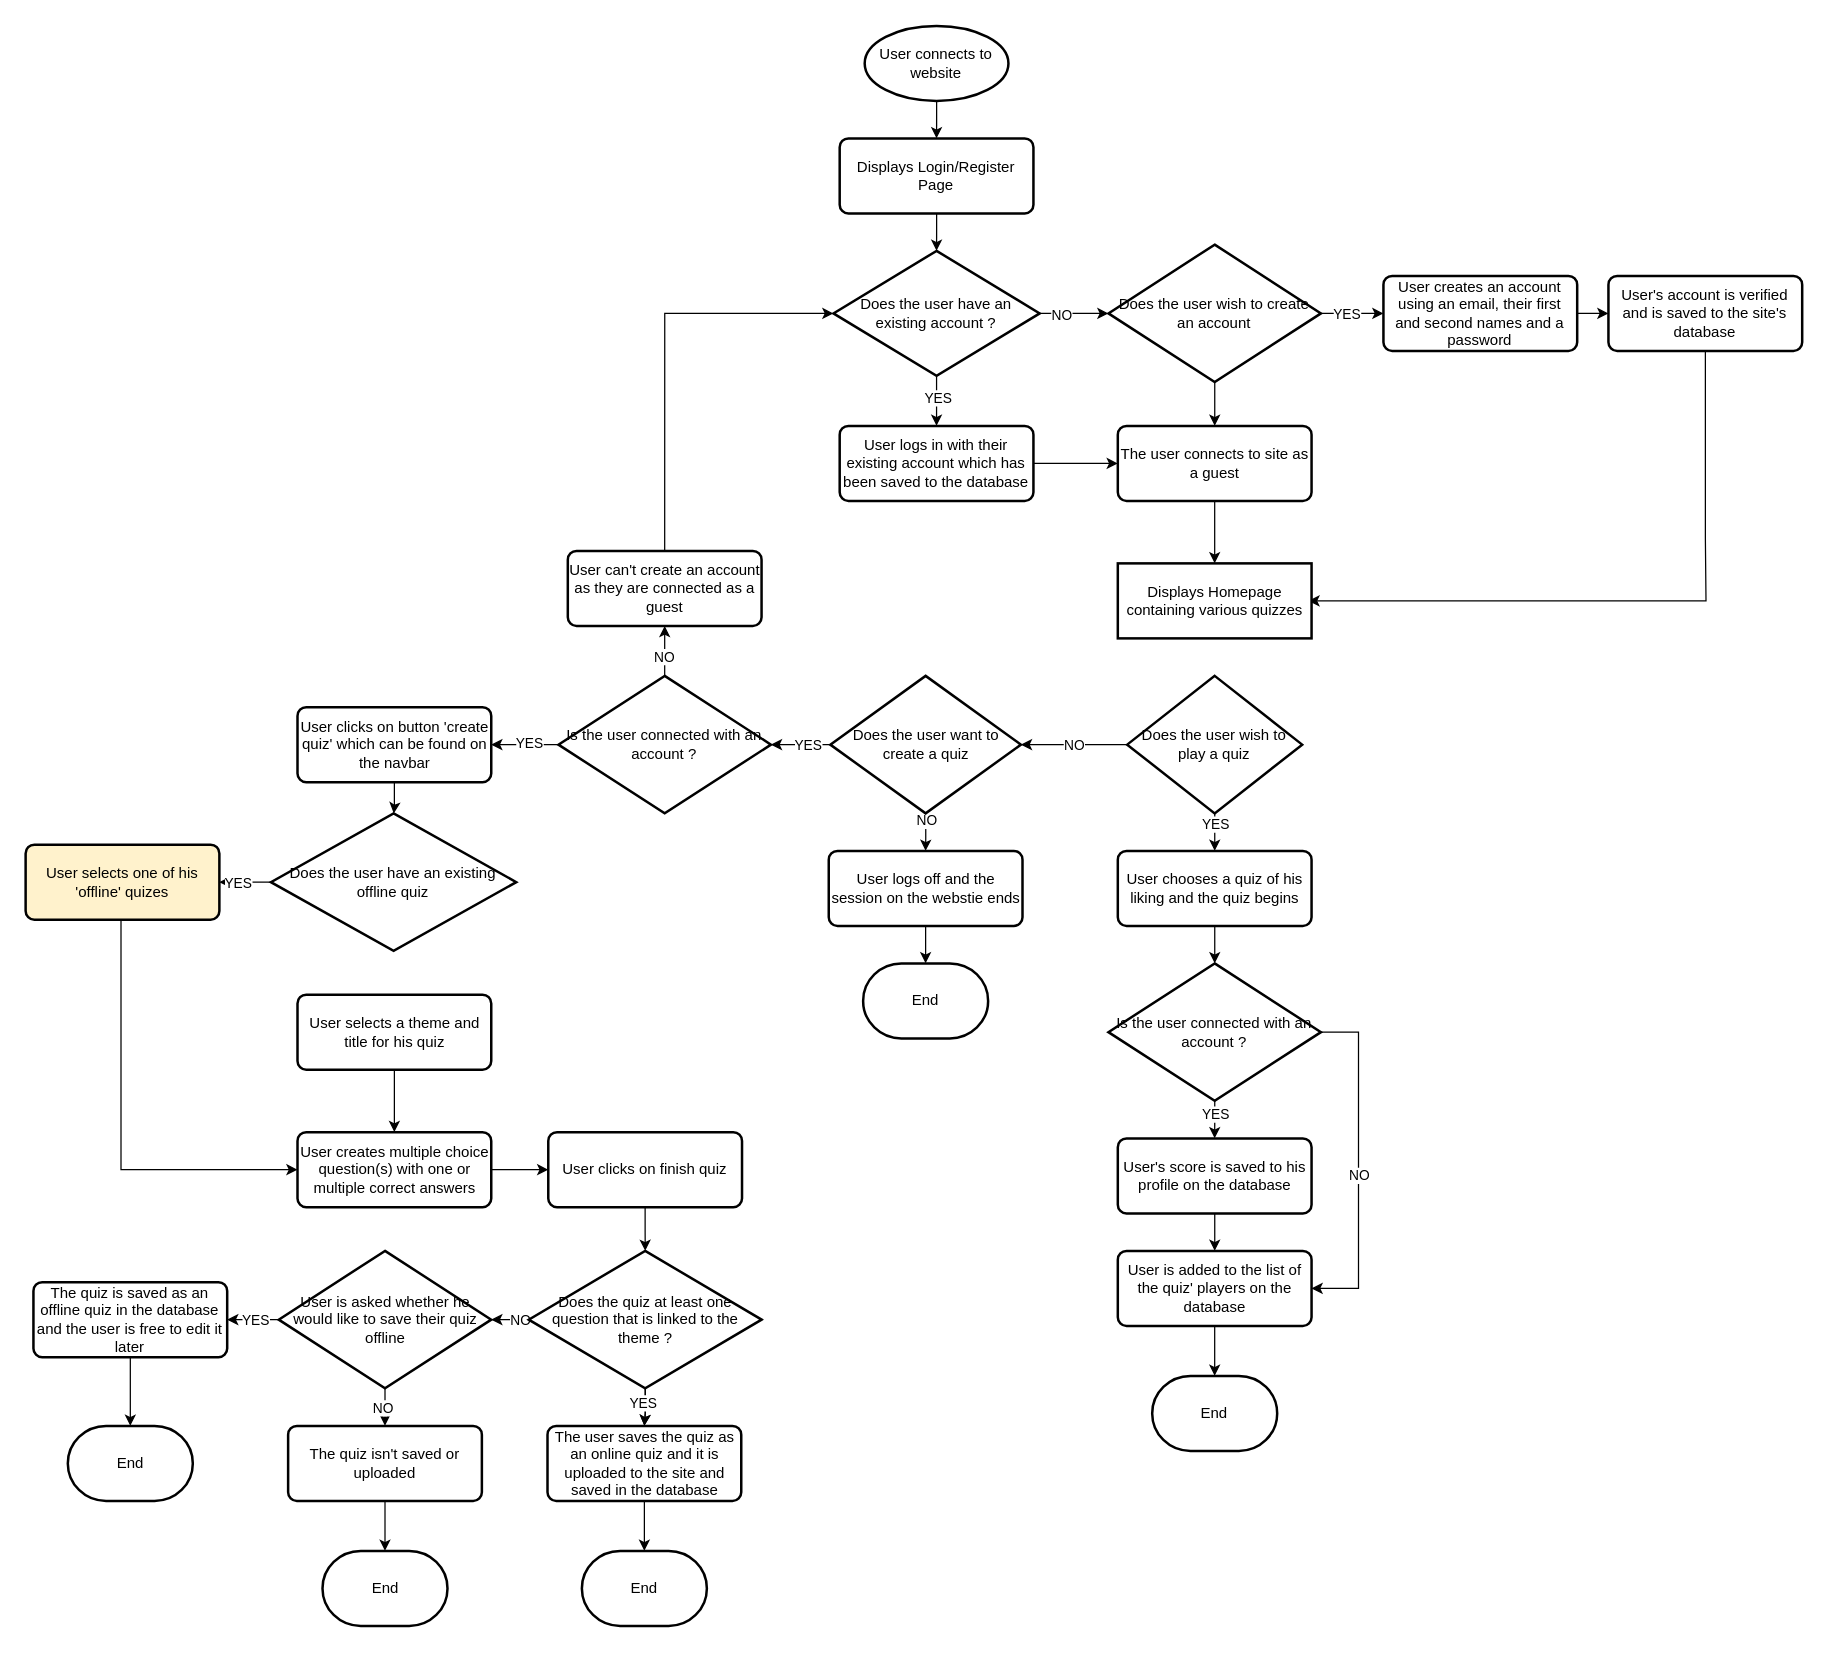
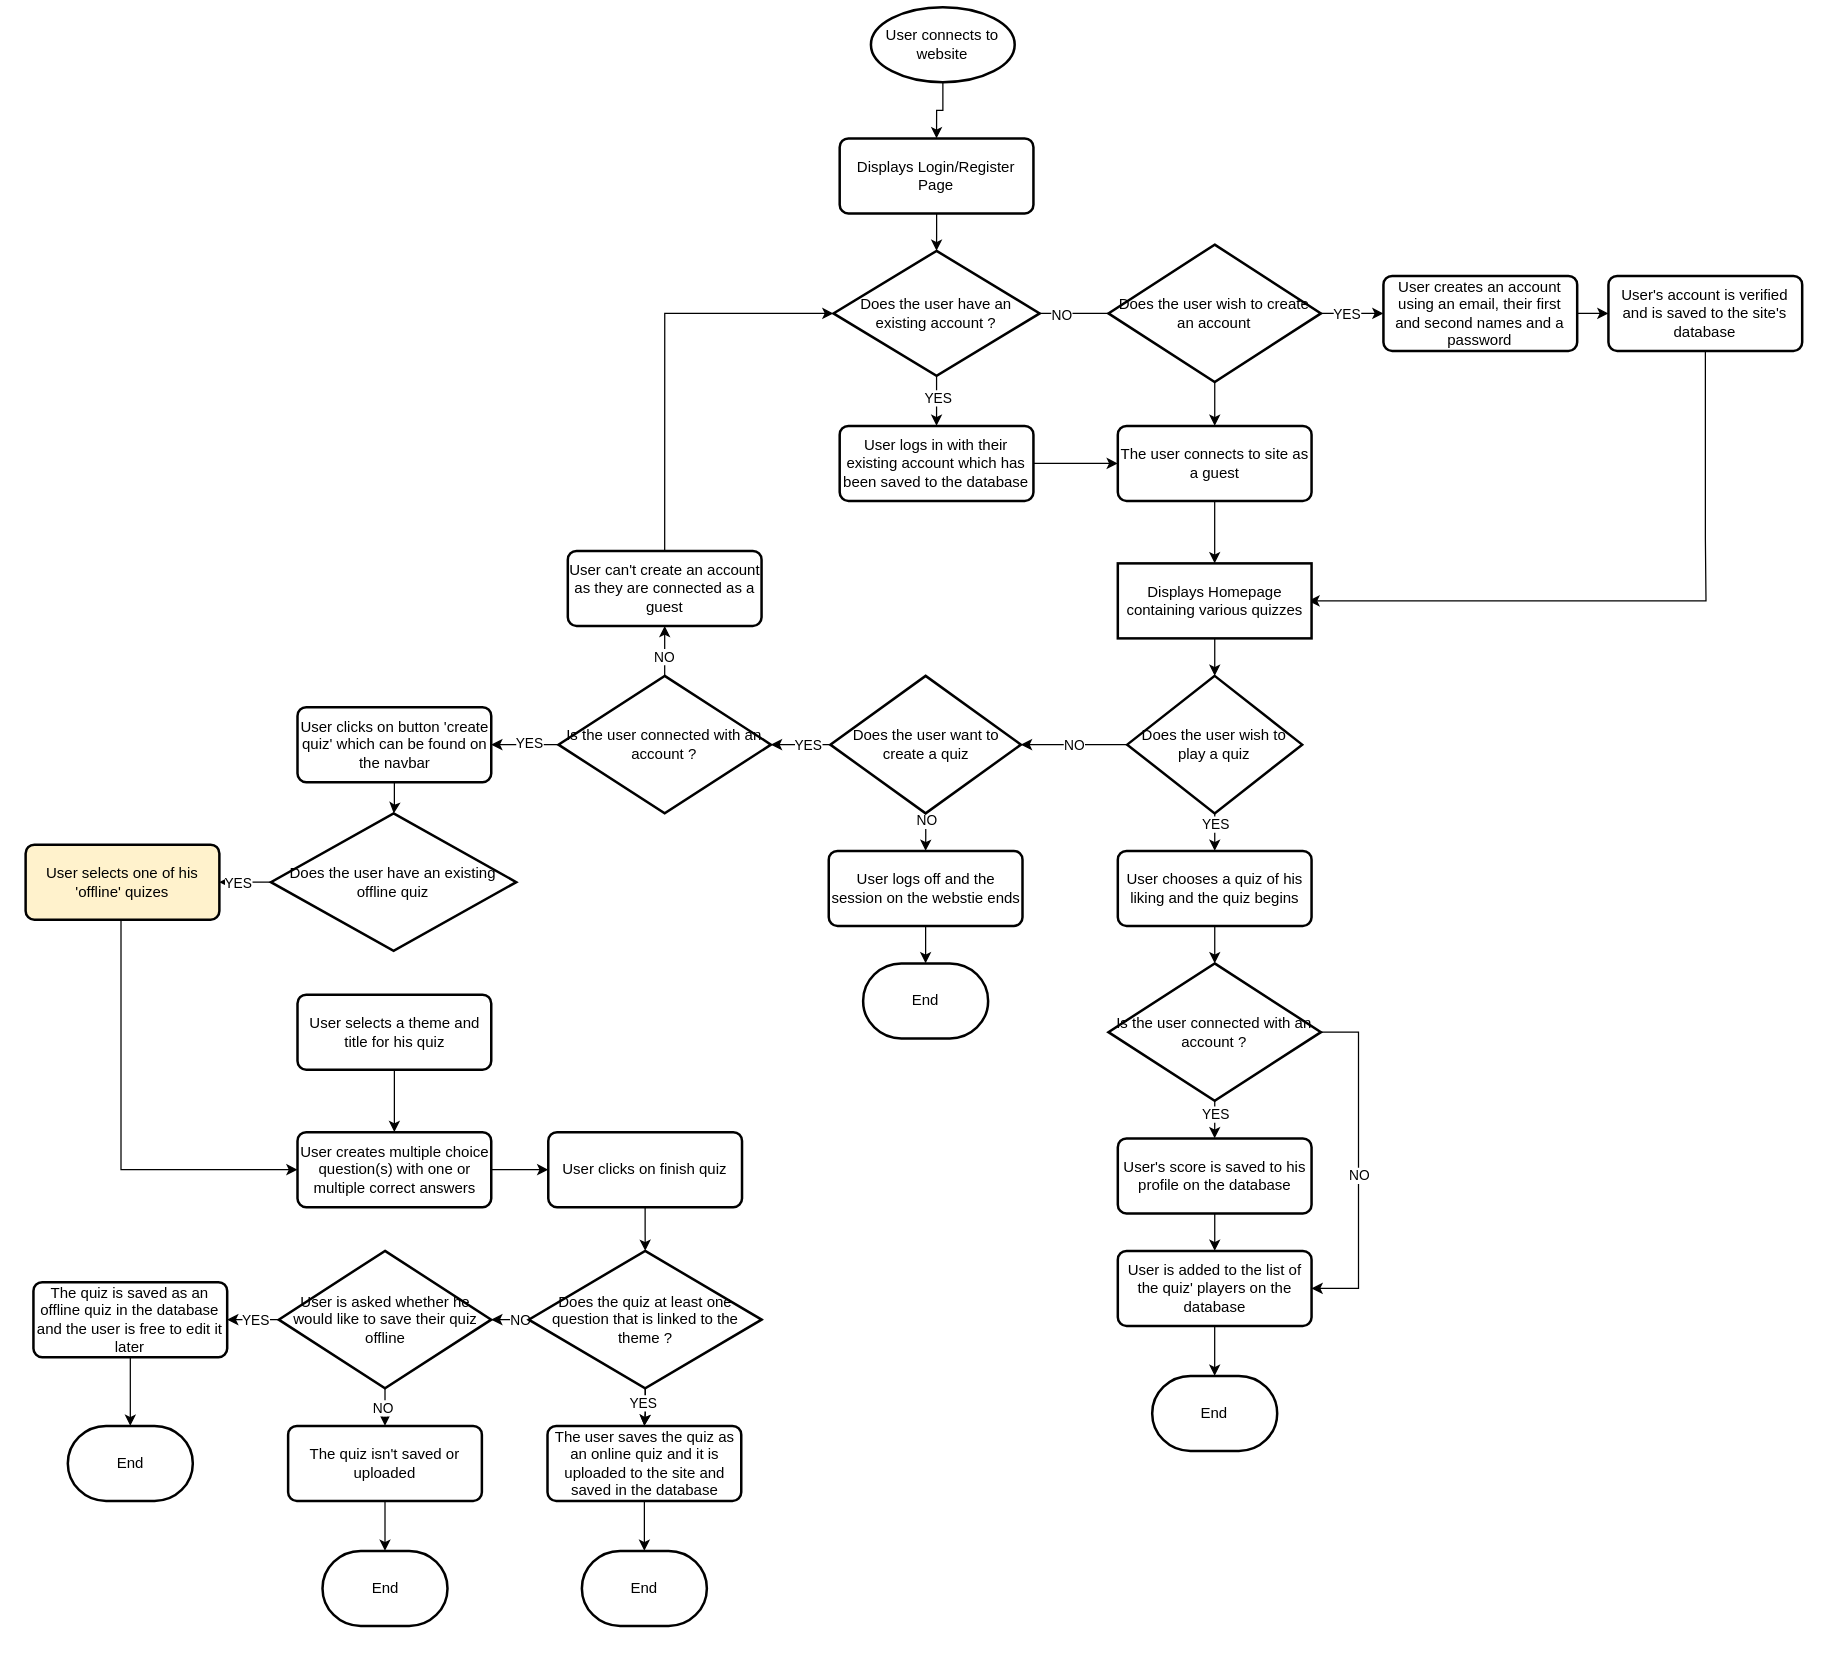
(937, 63) -> (943, 44)
(1098, 313) -> (1102, 313)
none -> (1215, 661)
